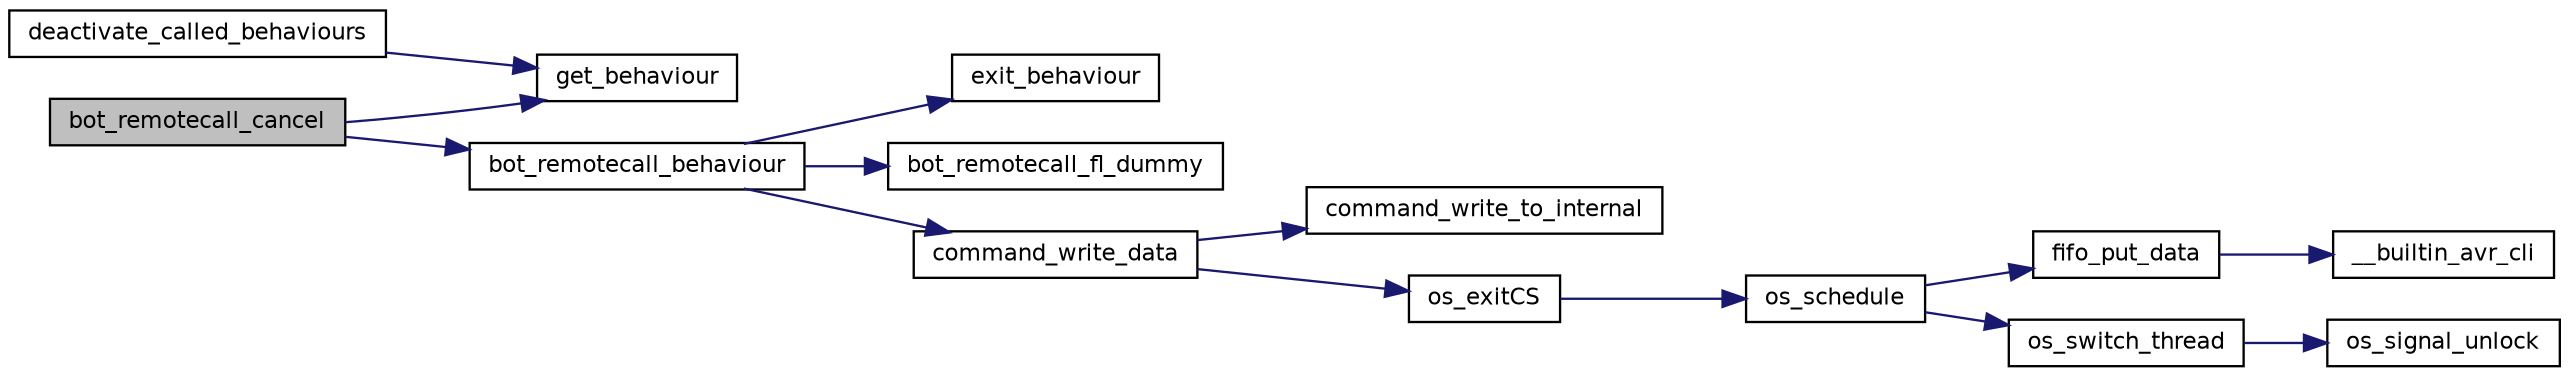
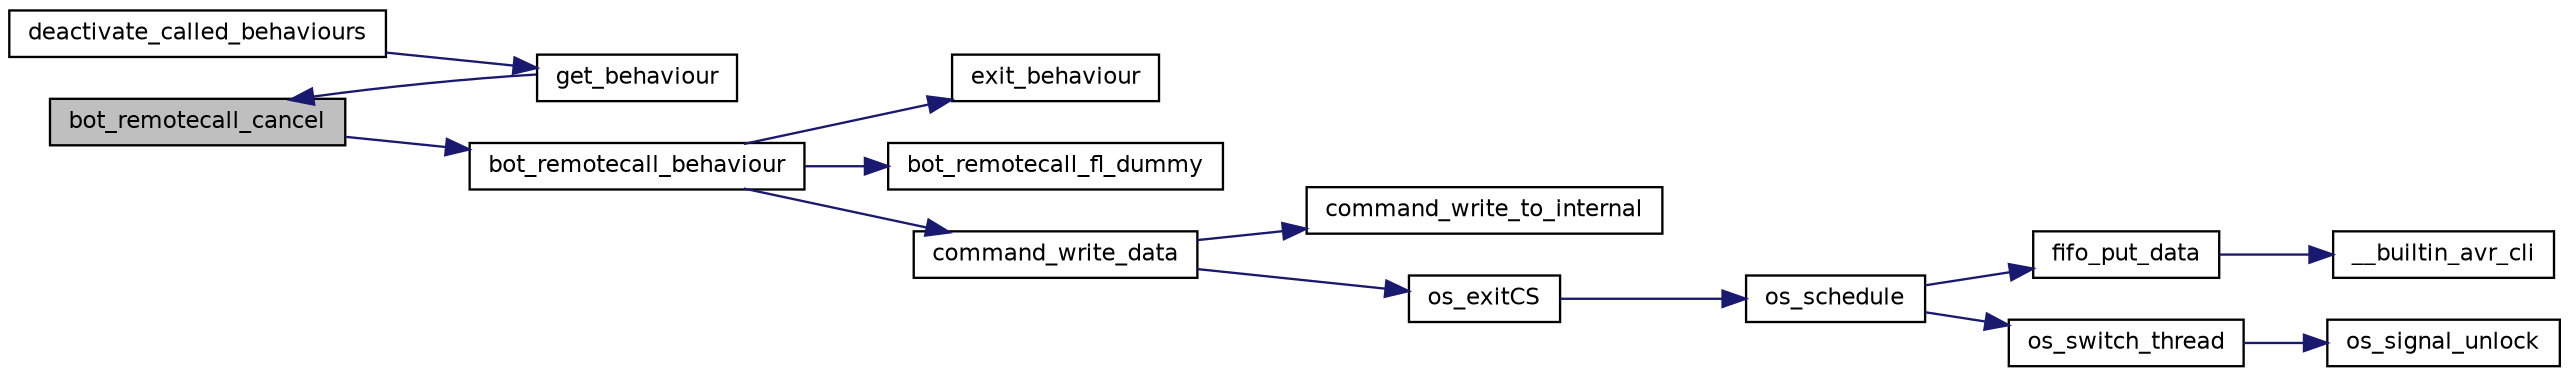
(434, 114) -> (425, 84)
